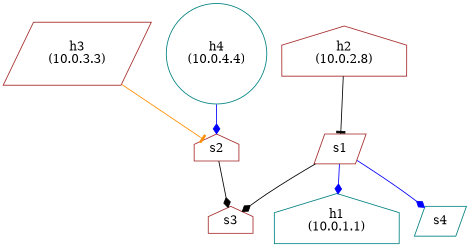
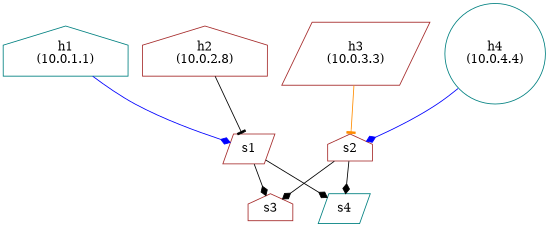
none -> (348, 172)
(339, 174) -> (154, 113)
(387, 180) -> (292, 176)
